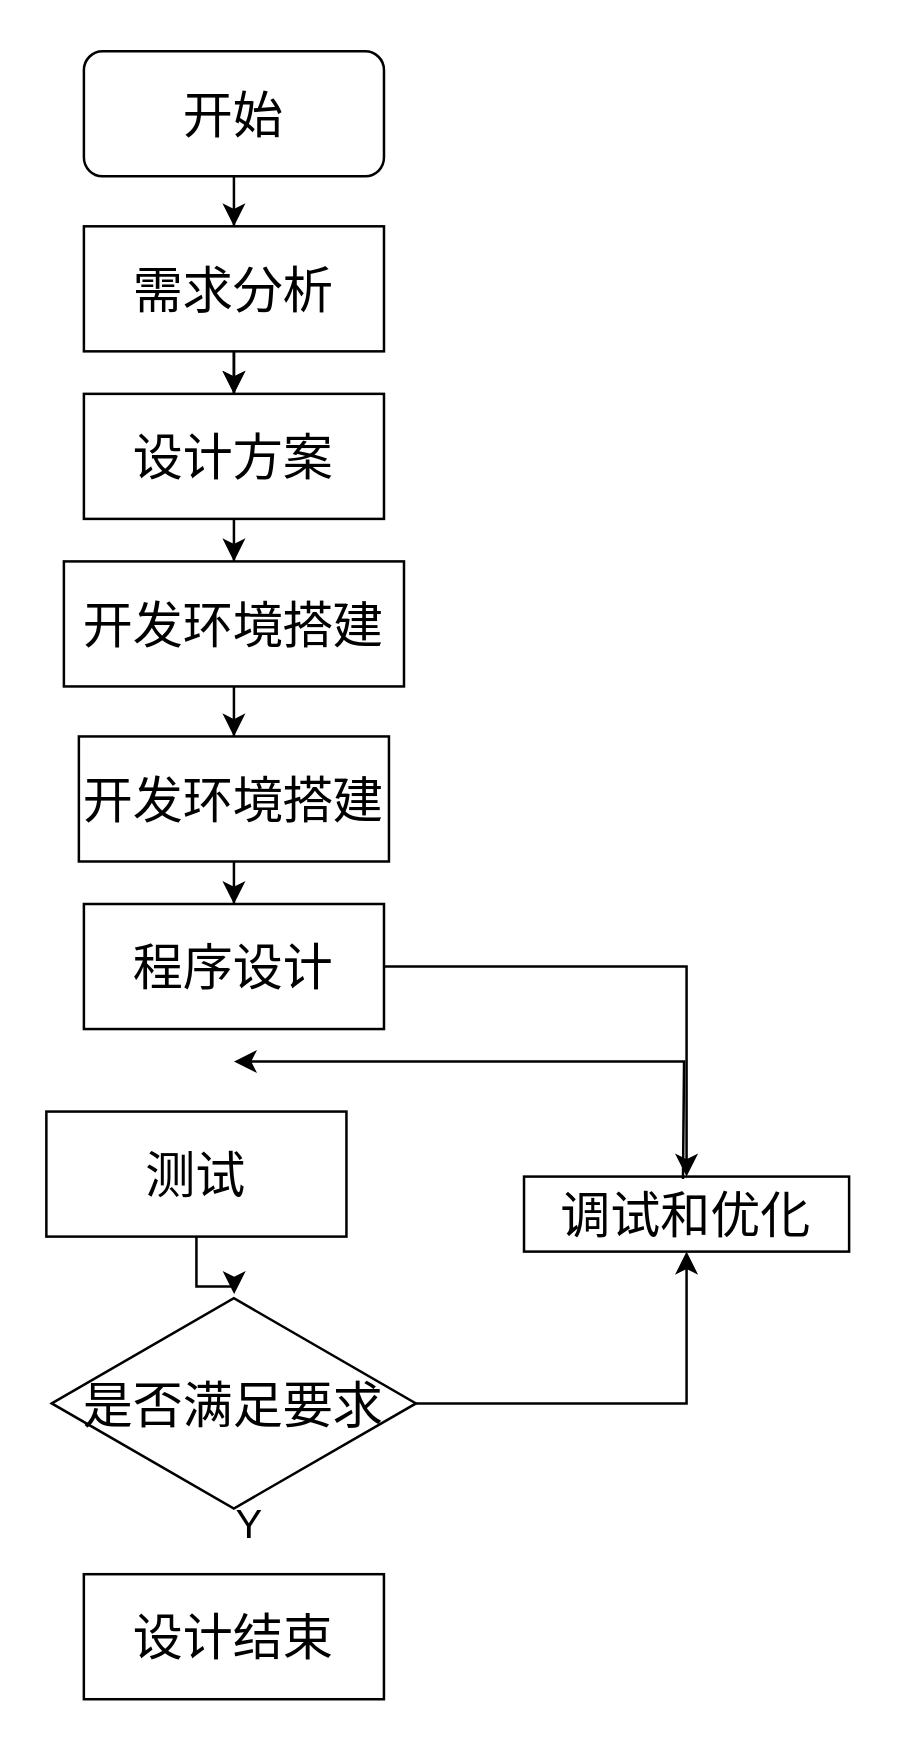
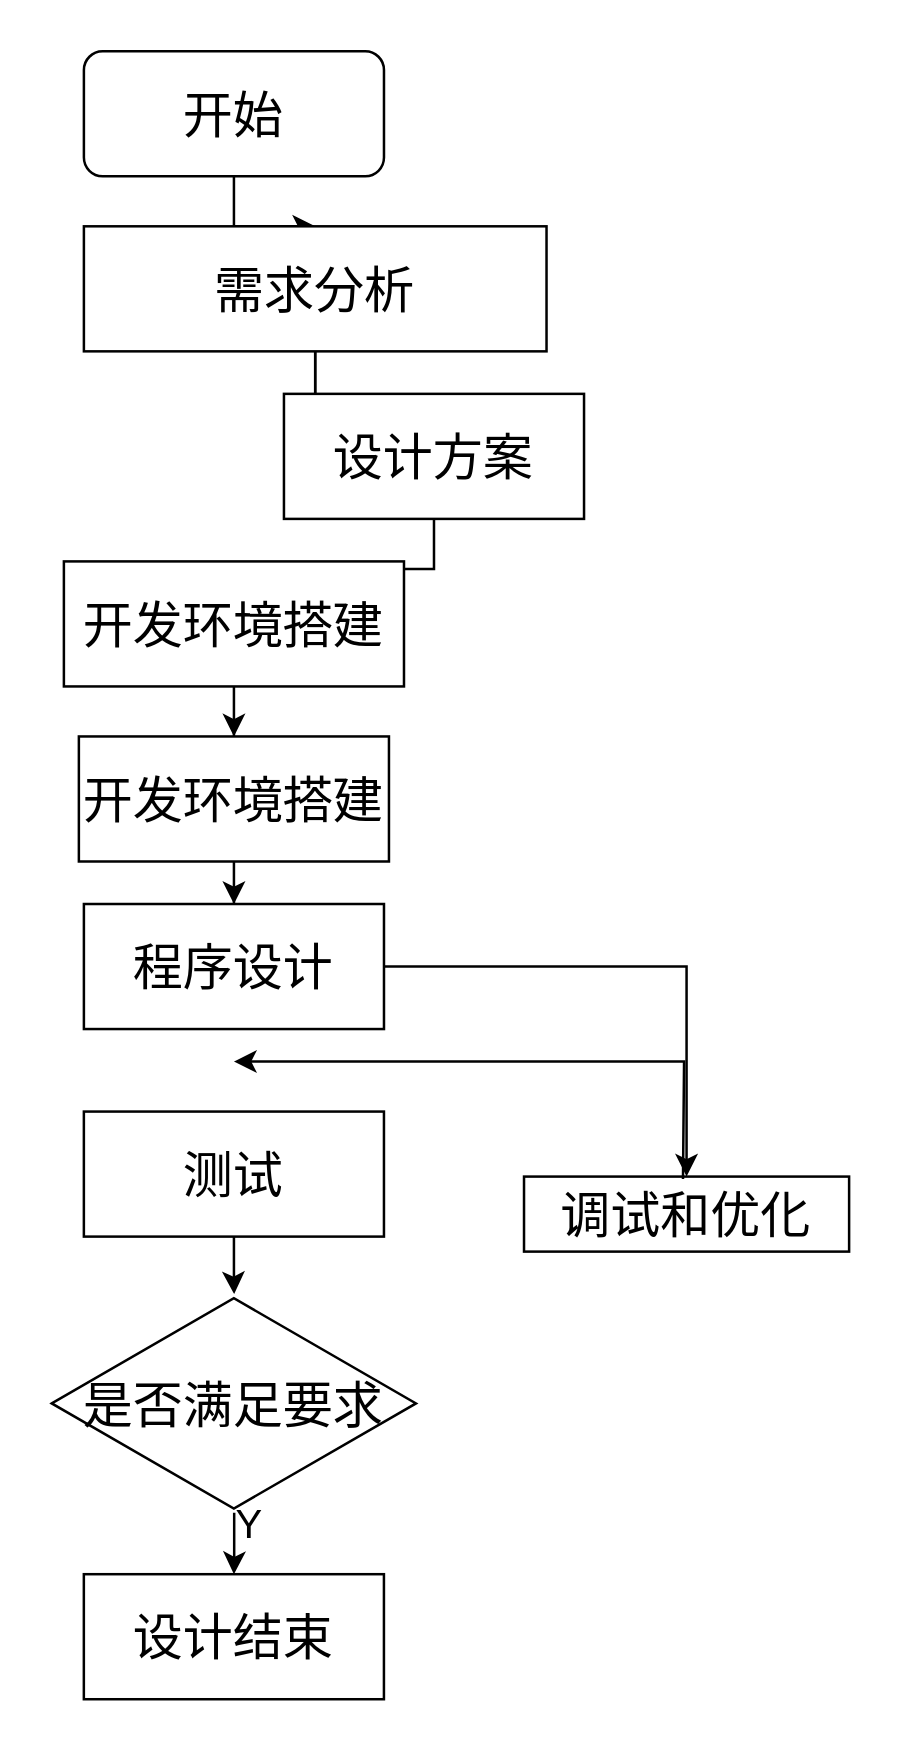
(234, 289) -> (315, 289)
(234, 456) -> (434, 456)
(196, 1174) -> (234, 1174)
(618, 1403) -> (234, 1539)
